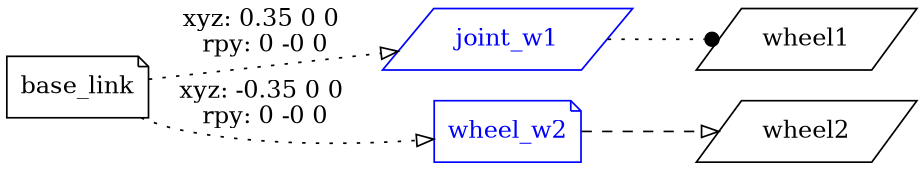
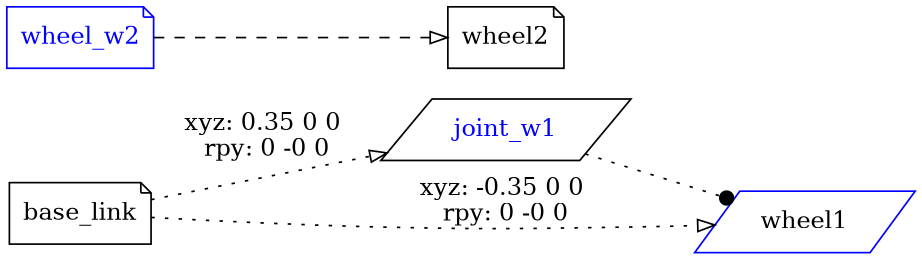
(508, 39) -> (506, 130)
(807, 39) -> (805, 222)
(807, 131) -> (506, 38)
(277, 142) -> (424, 228)
